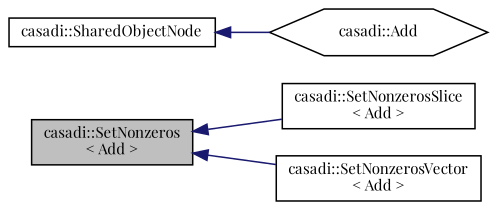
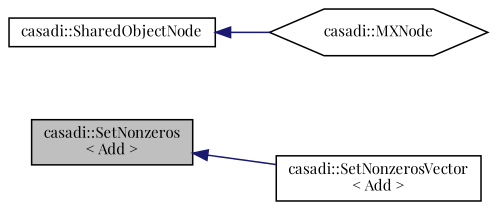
(379, 32) -> (379, 32)
(379, 106) -> none
